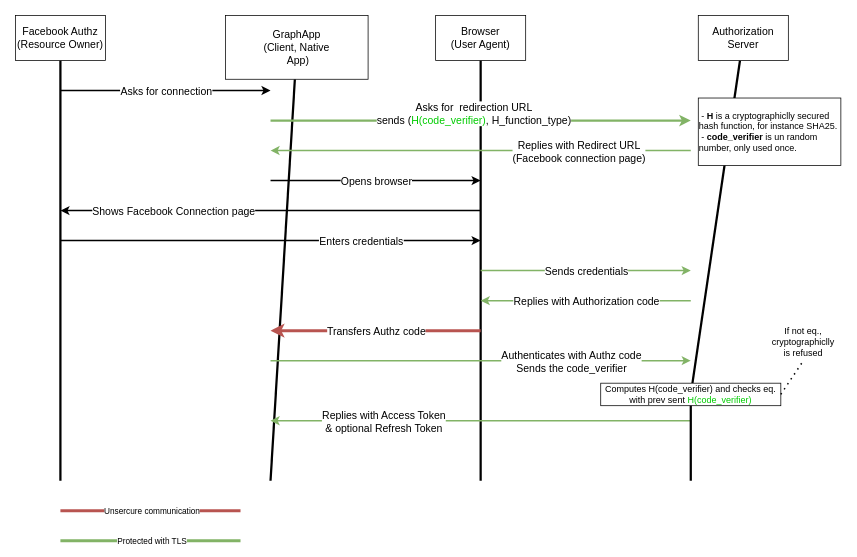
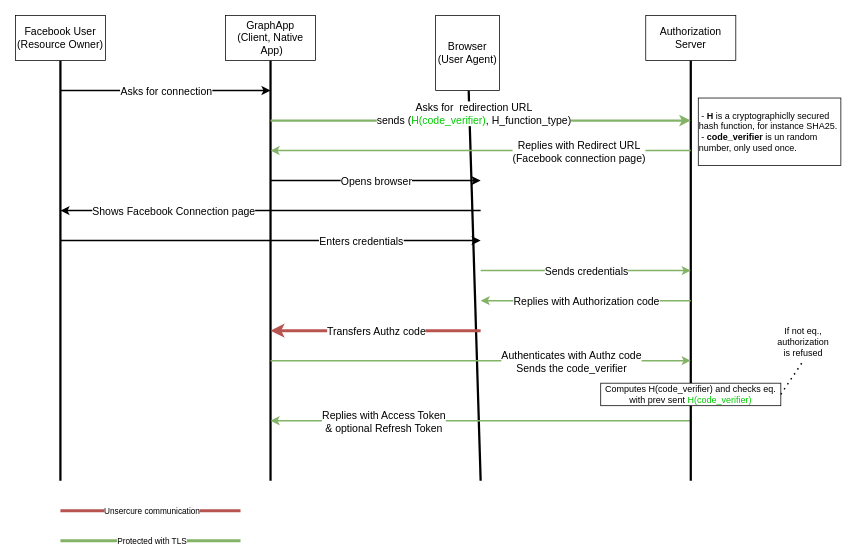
(60, 38) -> (60, 38)
(480, 38) -> (467, 53)
(743, 38) -> (690, 38)
(297, 47) -> (270, 38)
(803, 342) -> (803, 342)
